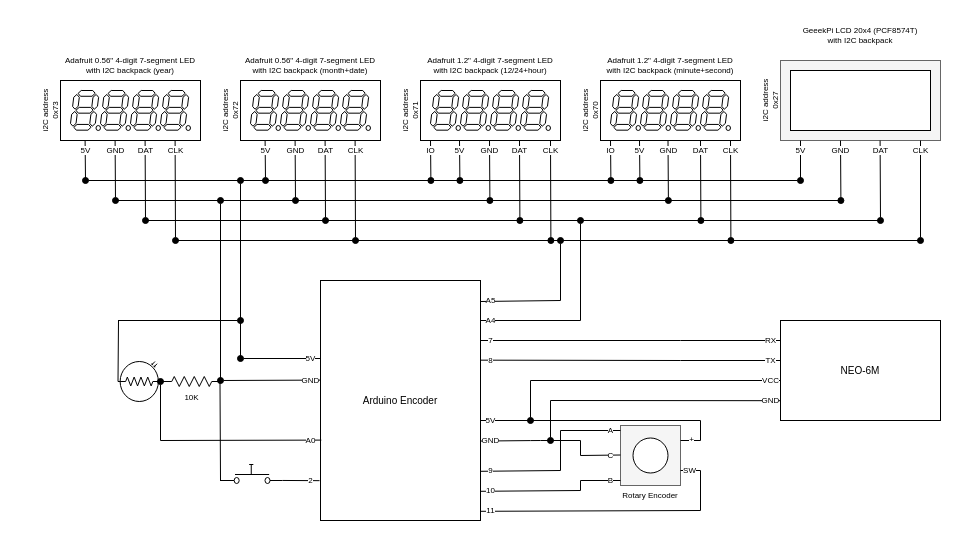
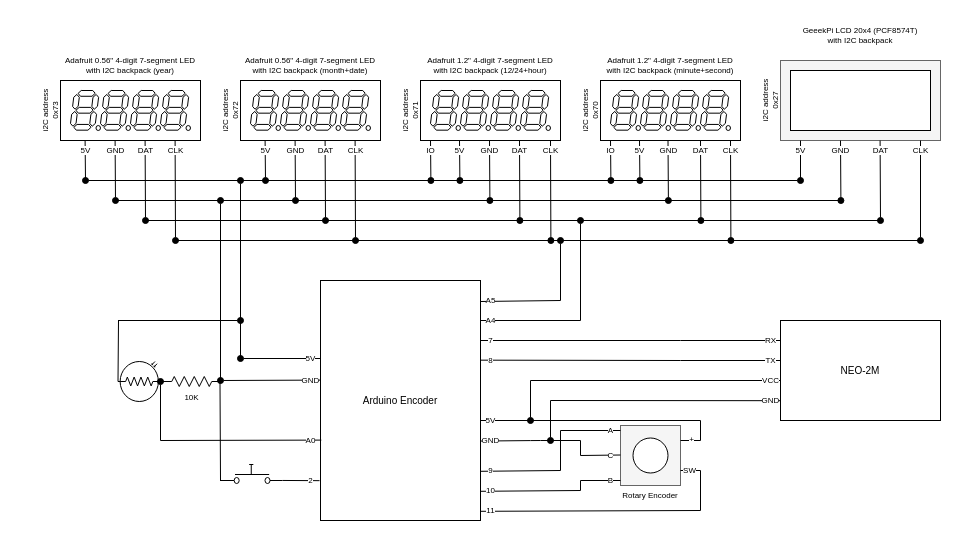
(861, 371) -> (861, 371)
